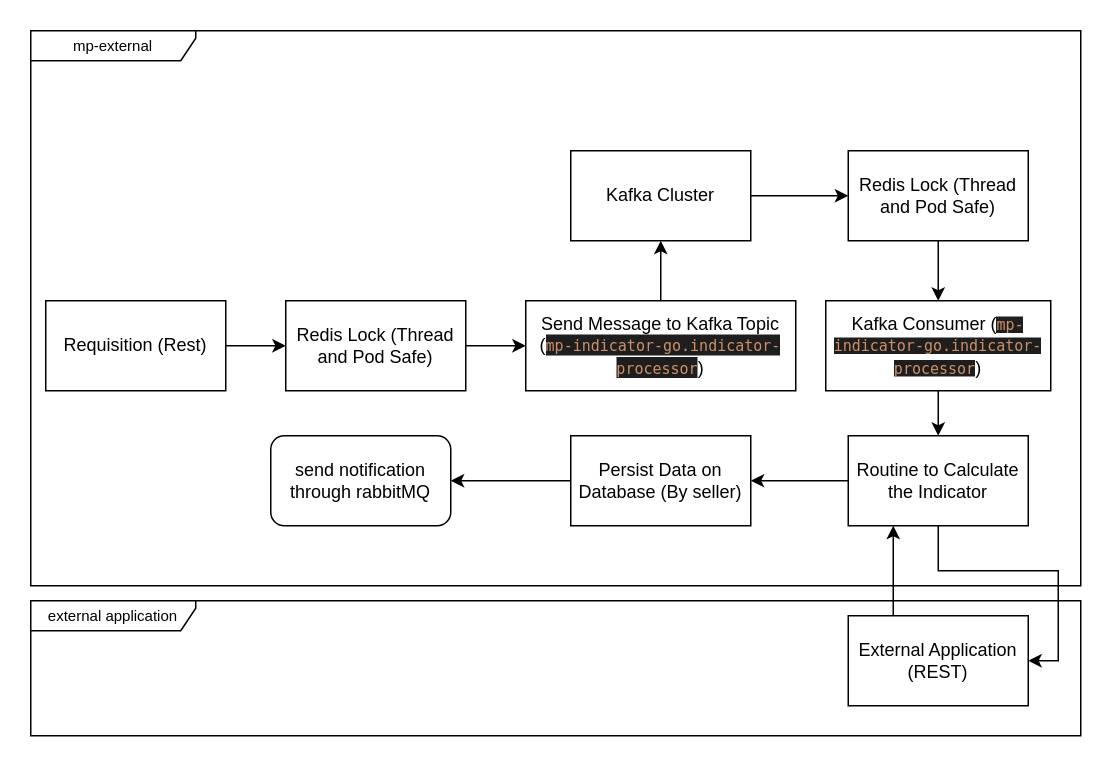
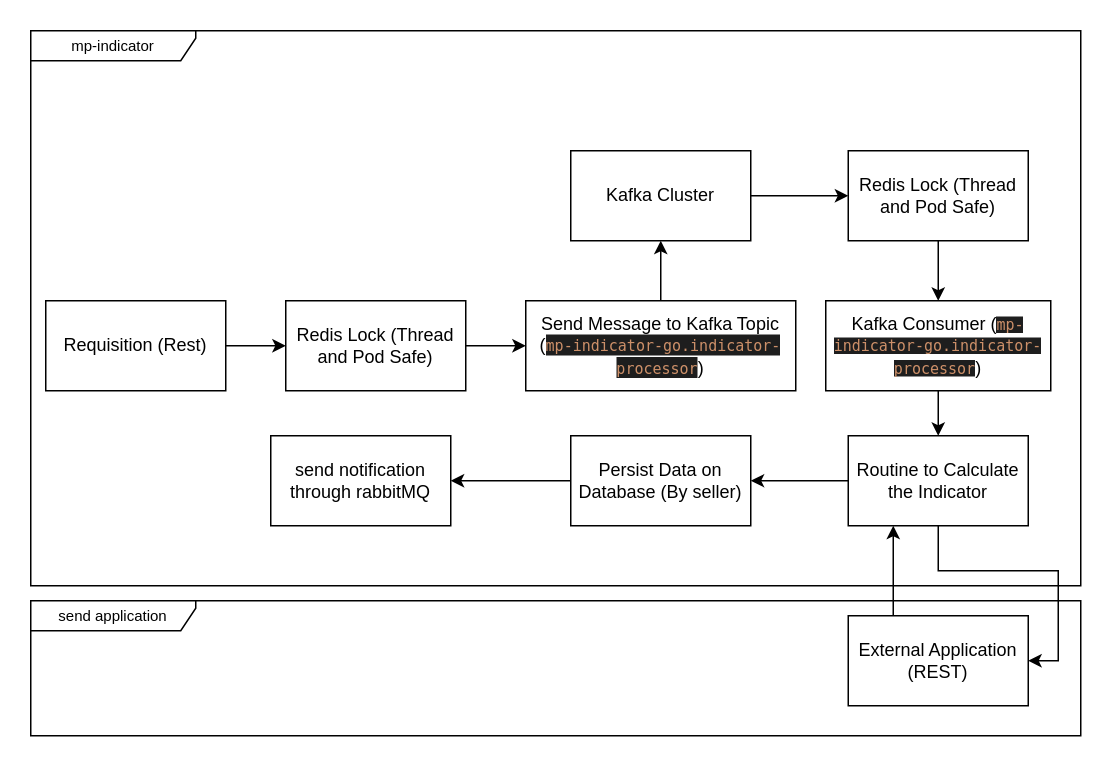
(113, 46) -> (113, 46)
(361, 481) -> (361, 481)
(113, 616) -> (113, 616)
